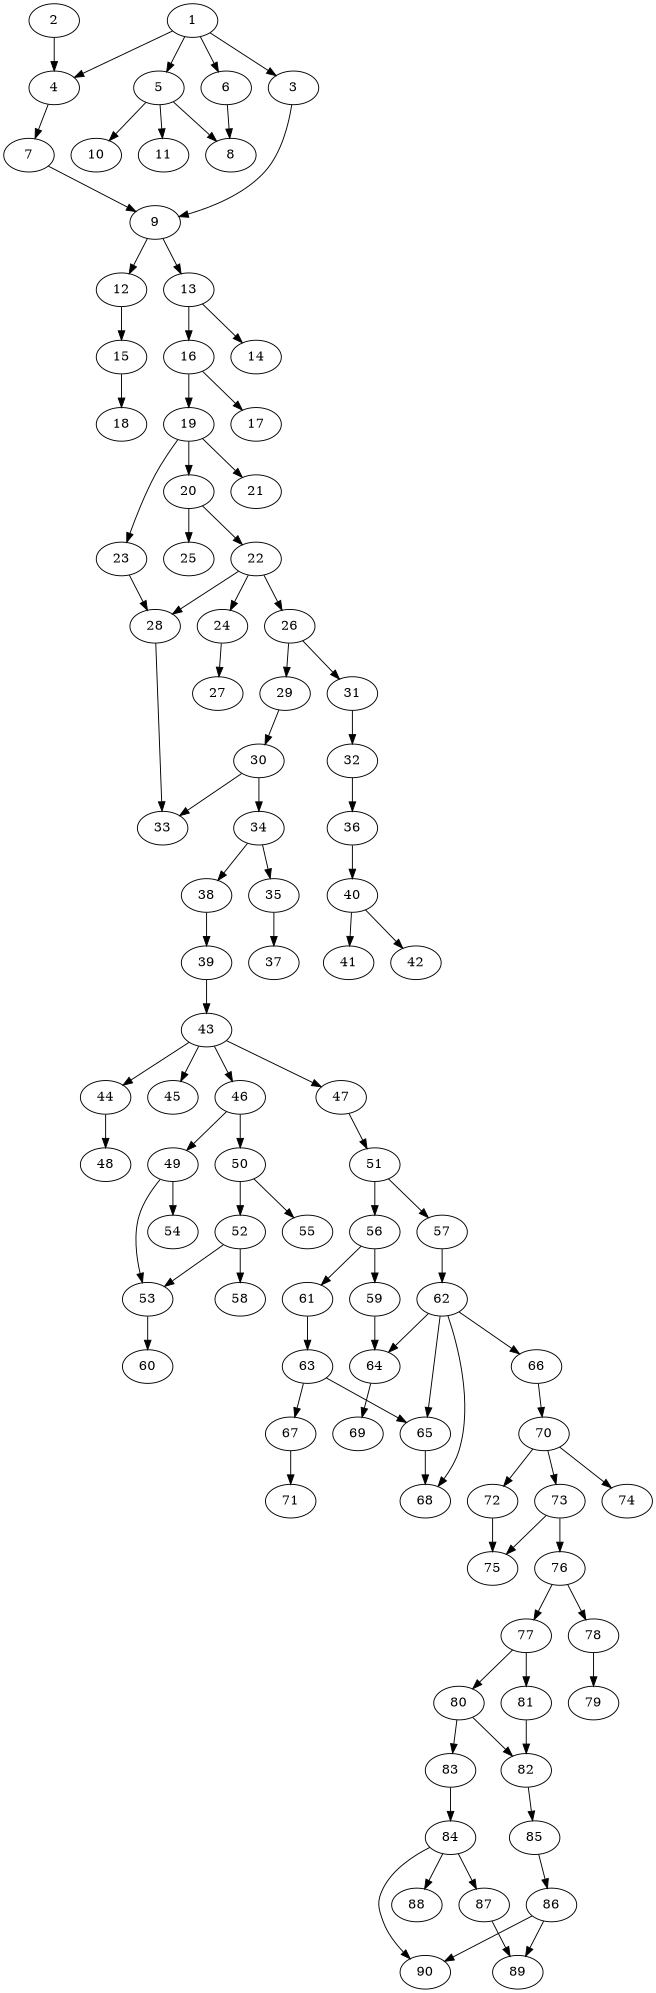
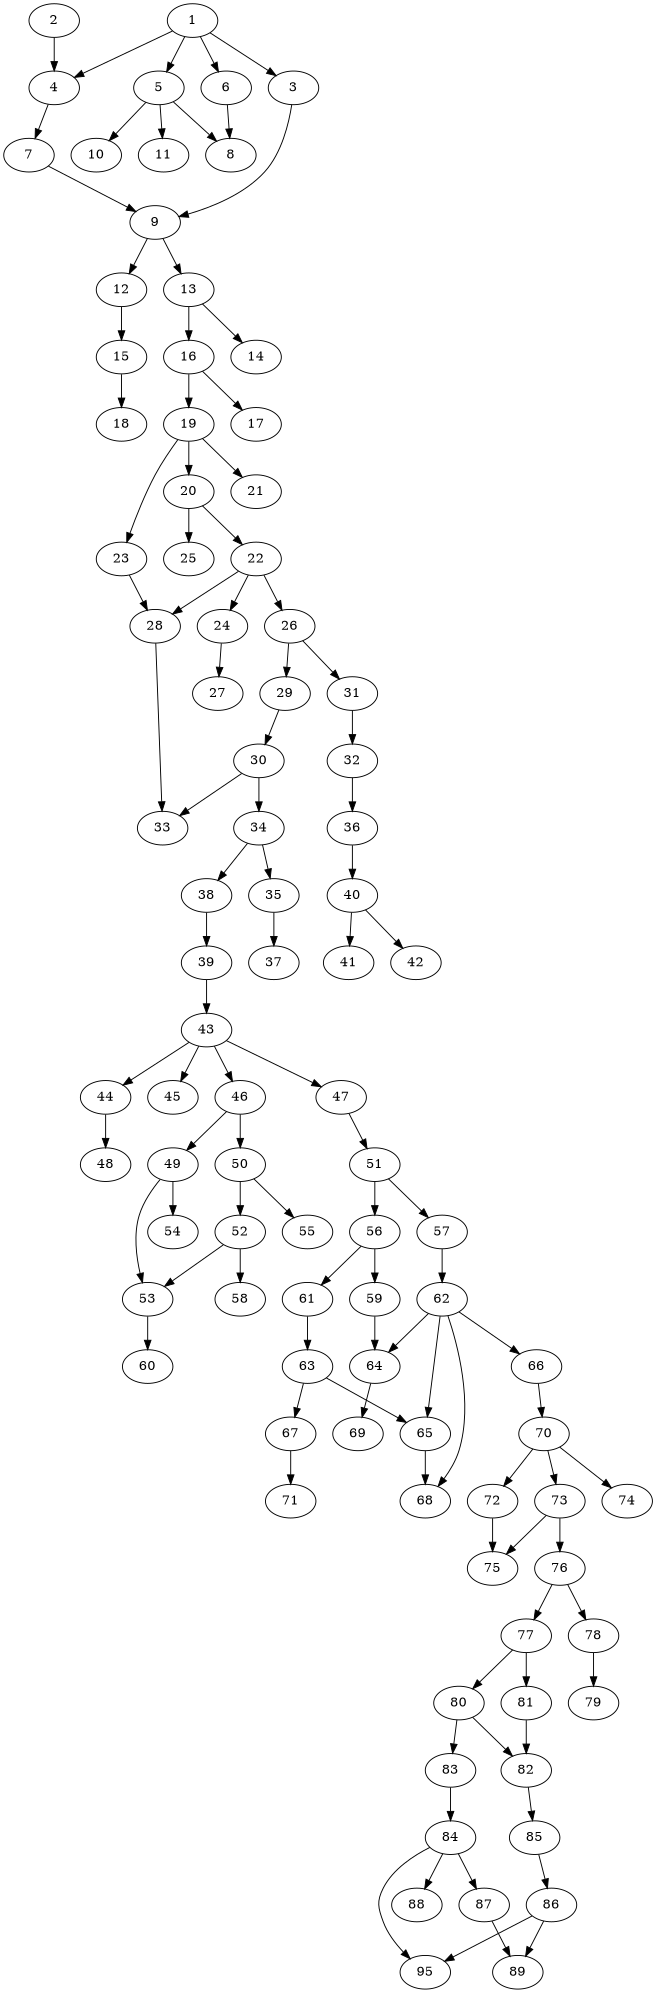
(425, 1972) -> (425, 1972)
